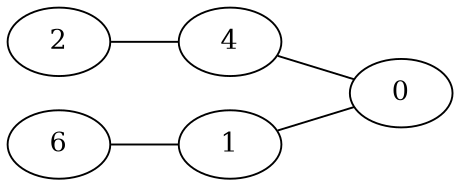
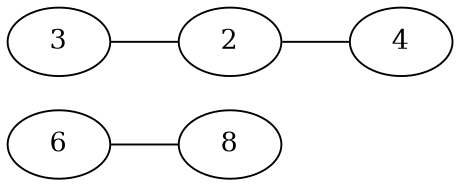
none -> (59, 42)
(401, 93) -> none
(230, 145) -> (230, 145)
